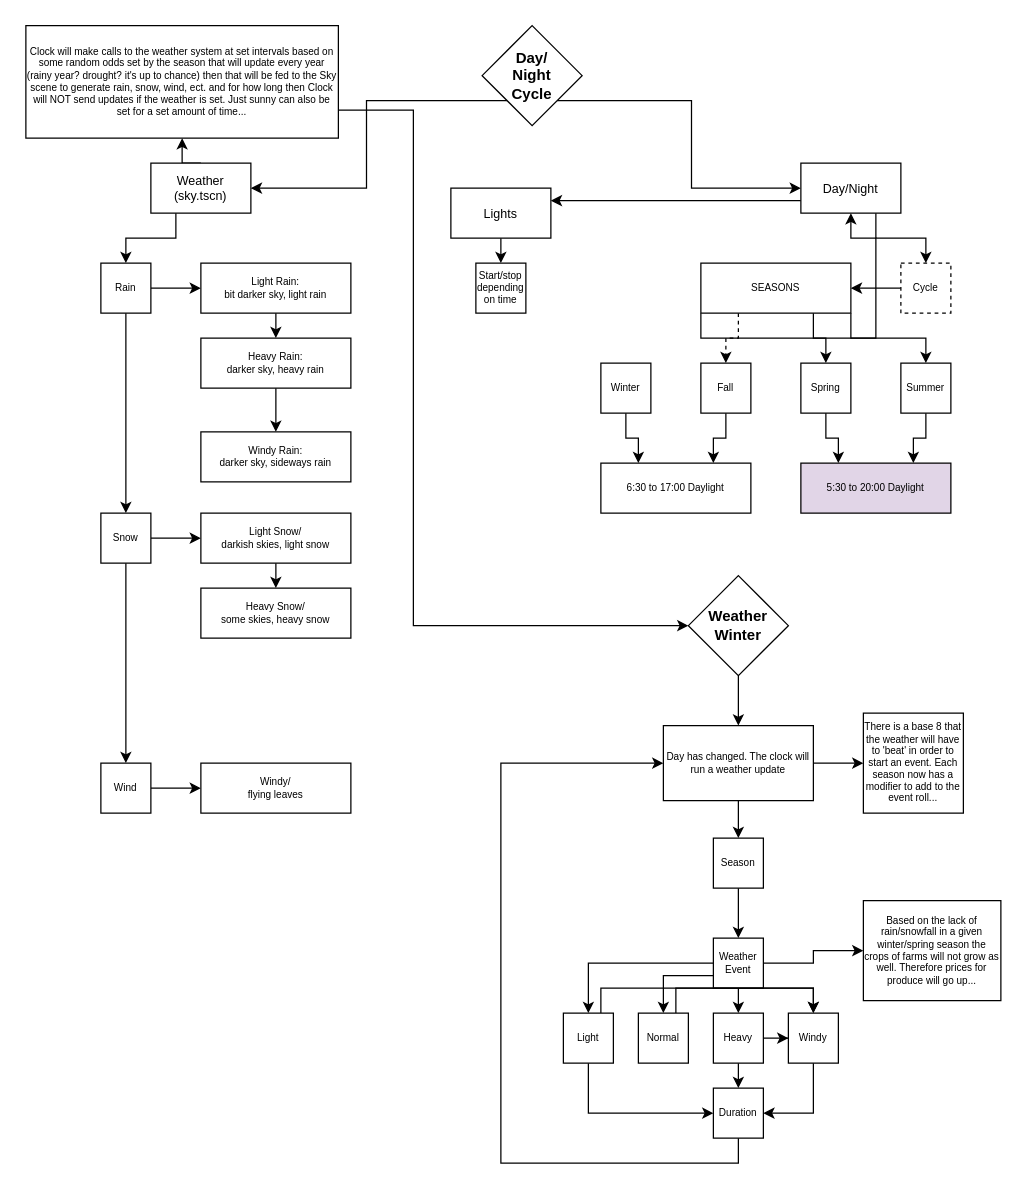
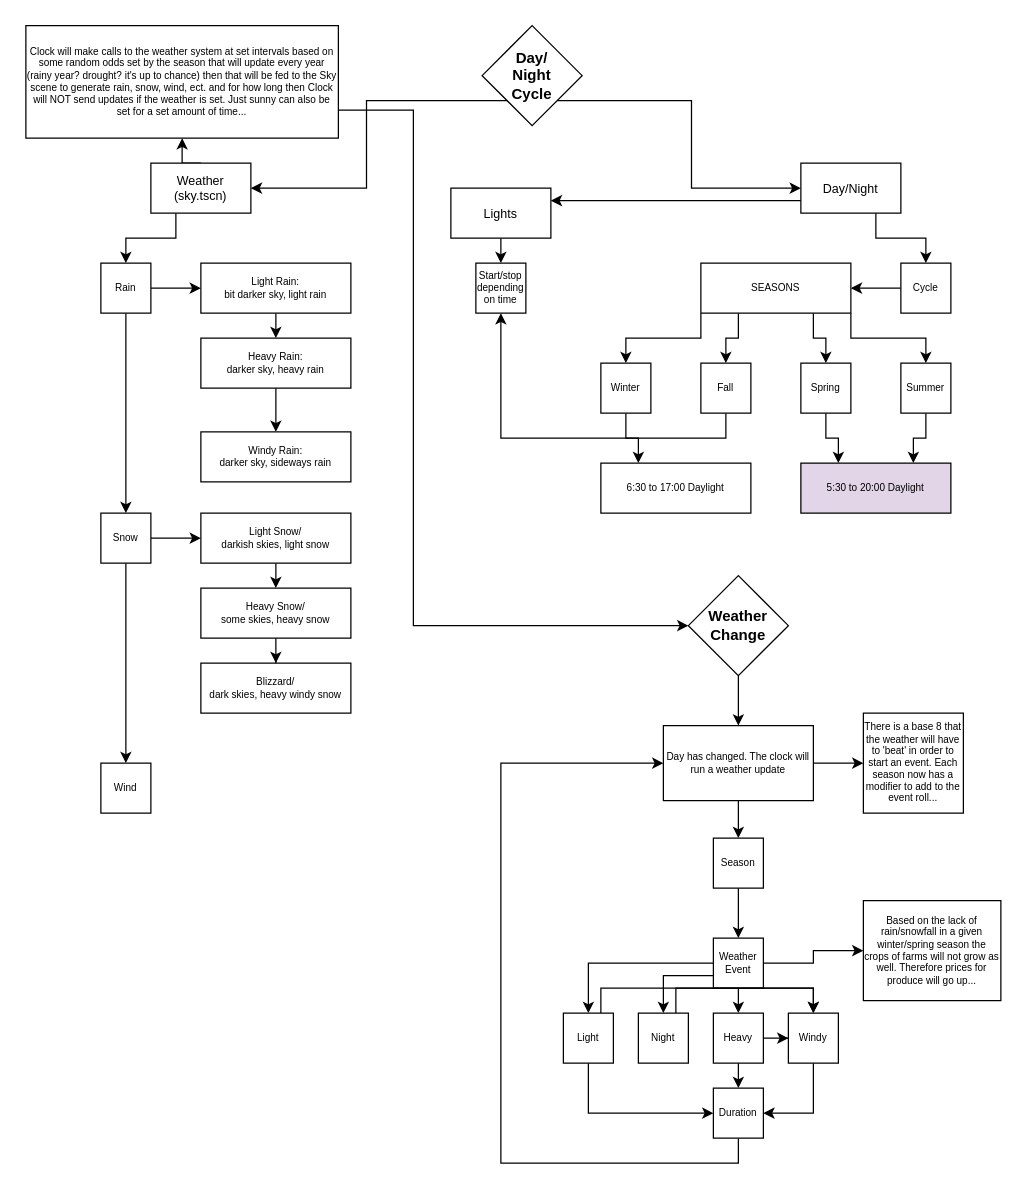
(876, 266) -> (657, 338)
(926, 288) -> (926, 288)
(738, 325) -> (738, 325)
(713, 445) -> (504, 438)
(738, 626) -> (738, 626)
none -> (276, 655)
none -> (276, 688)
(172, 788) -> none
(276, 788) -> none
(663, 1038) -> (663, 1038)
